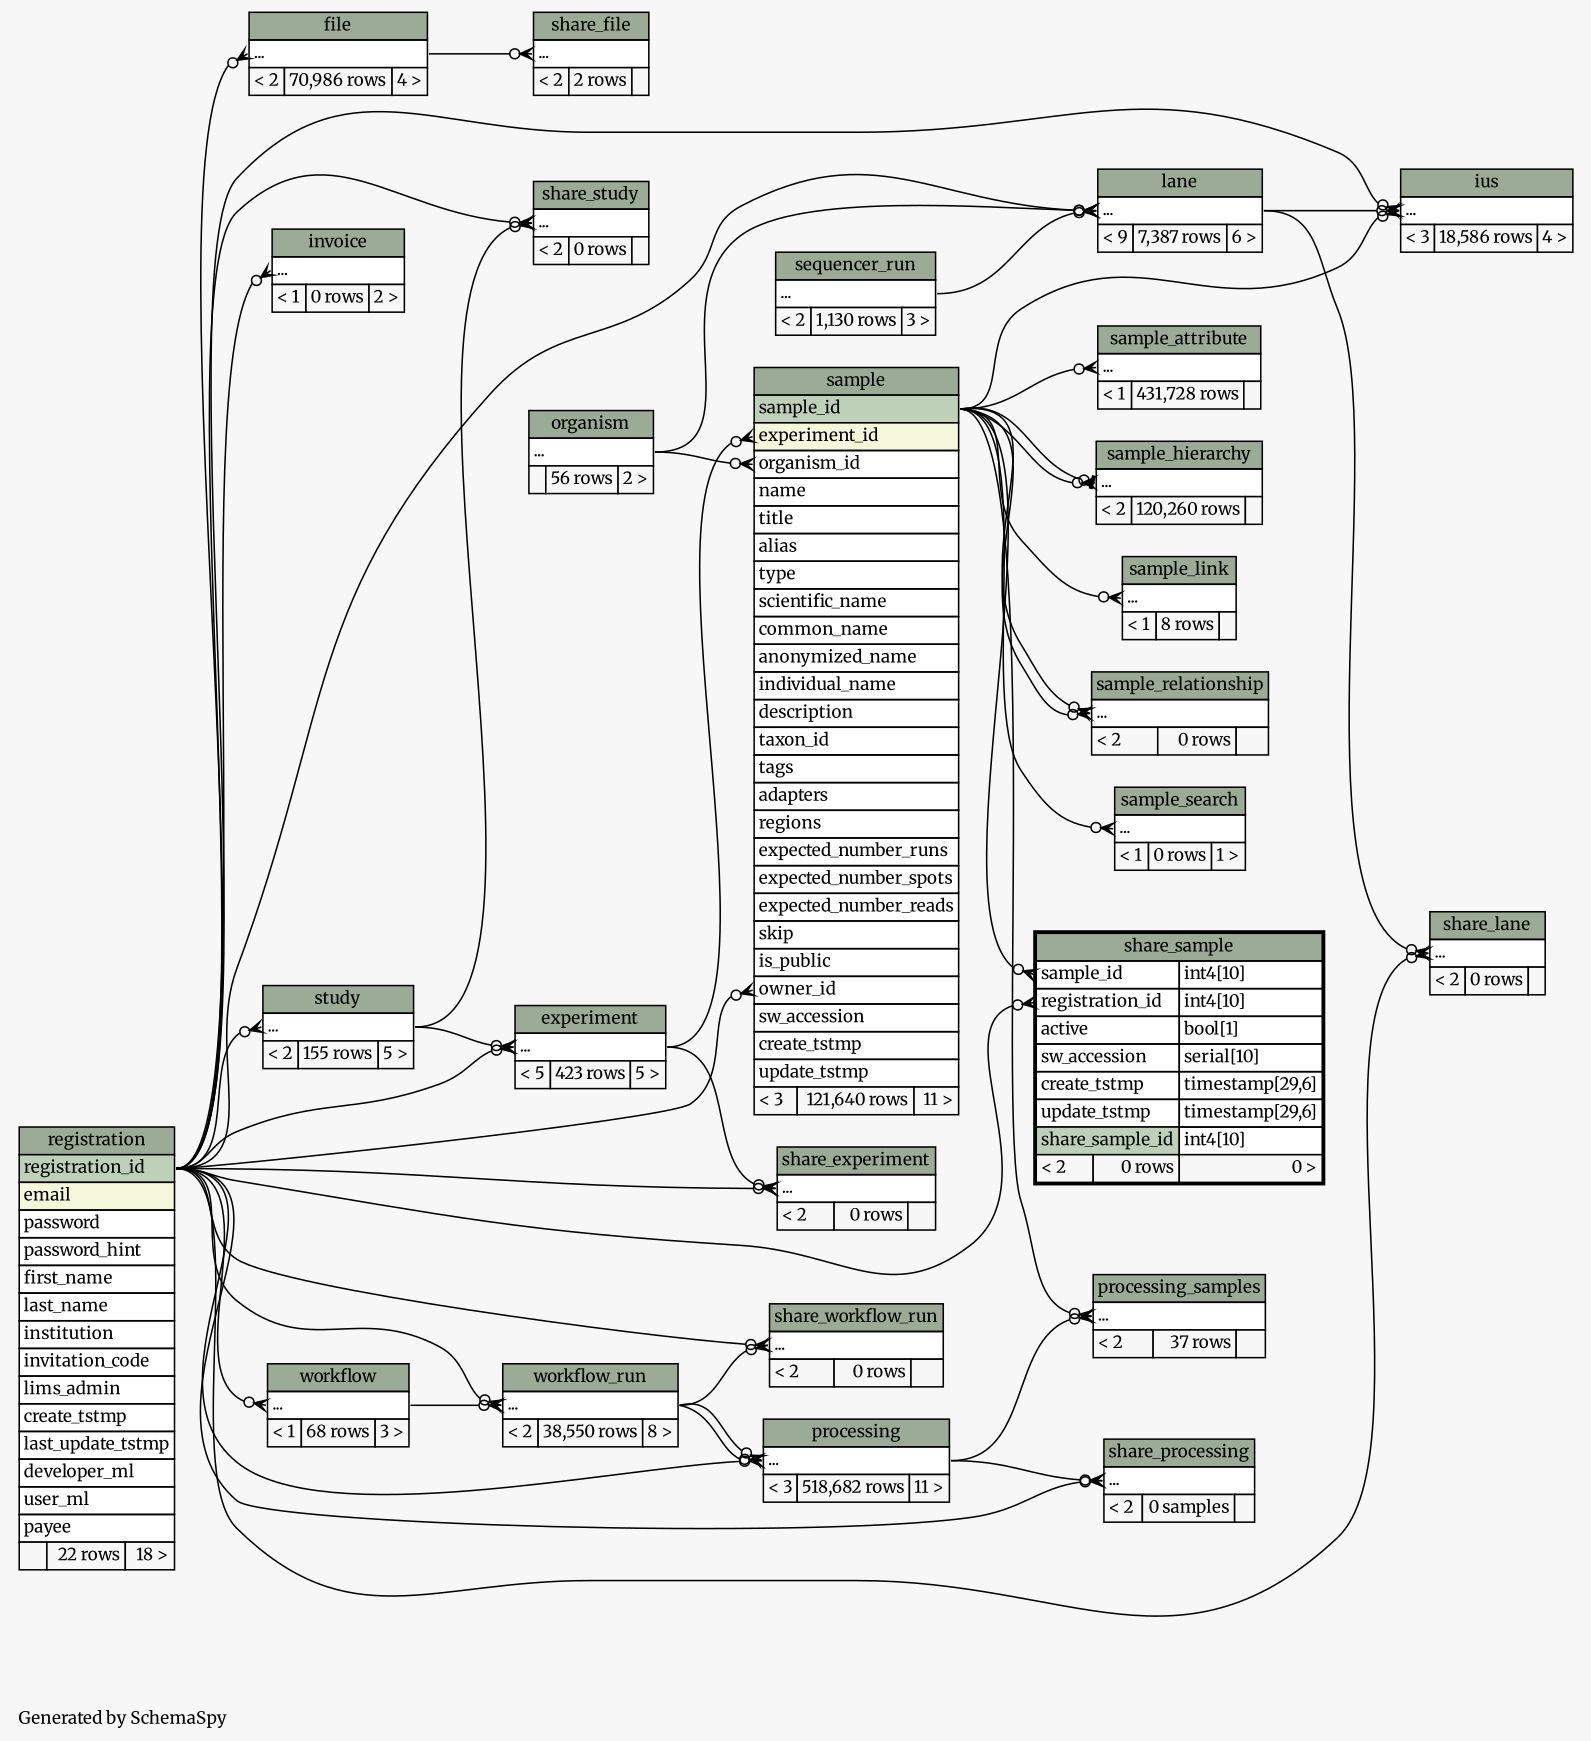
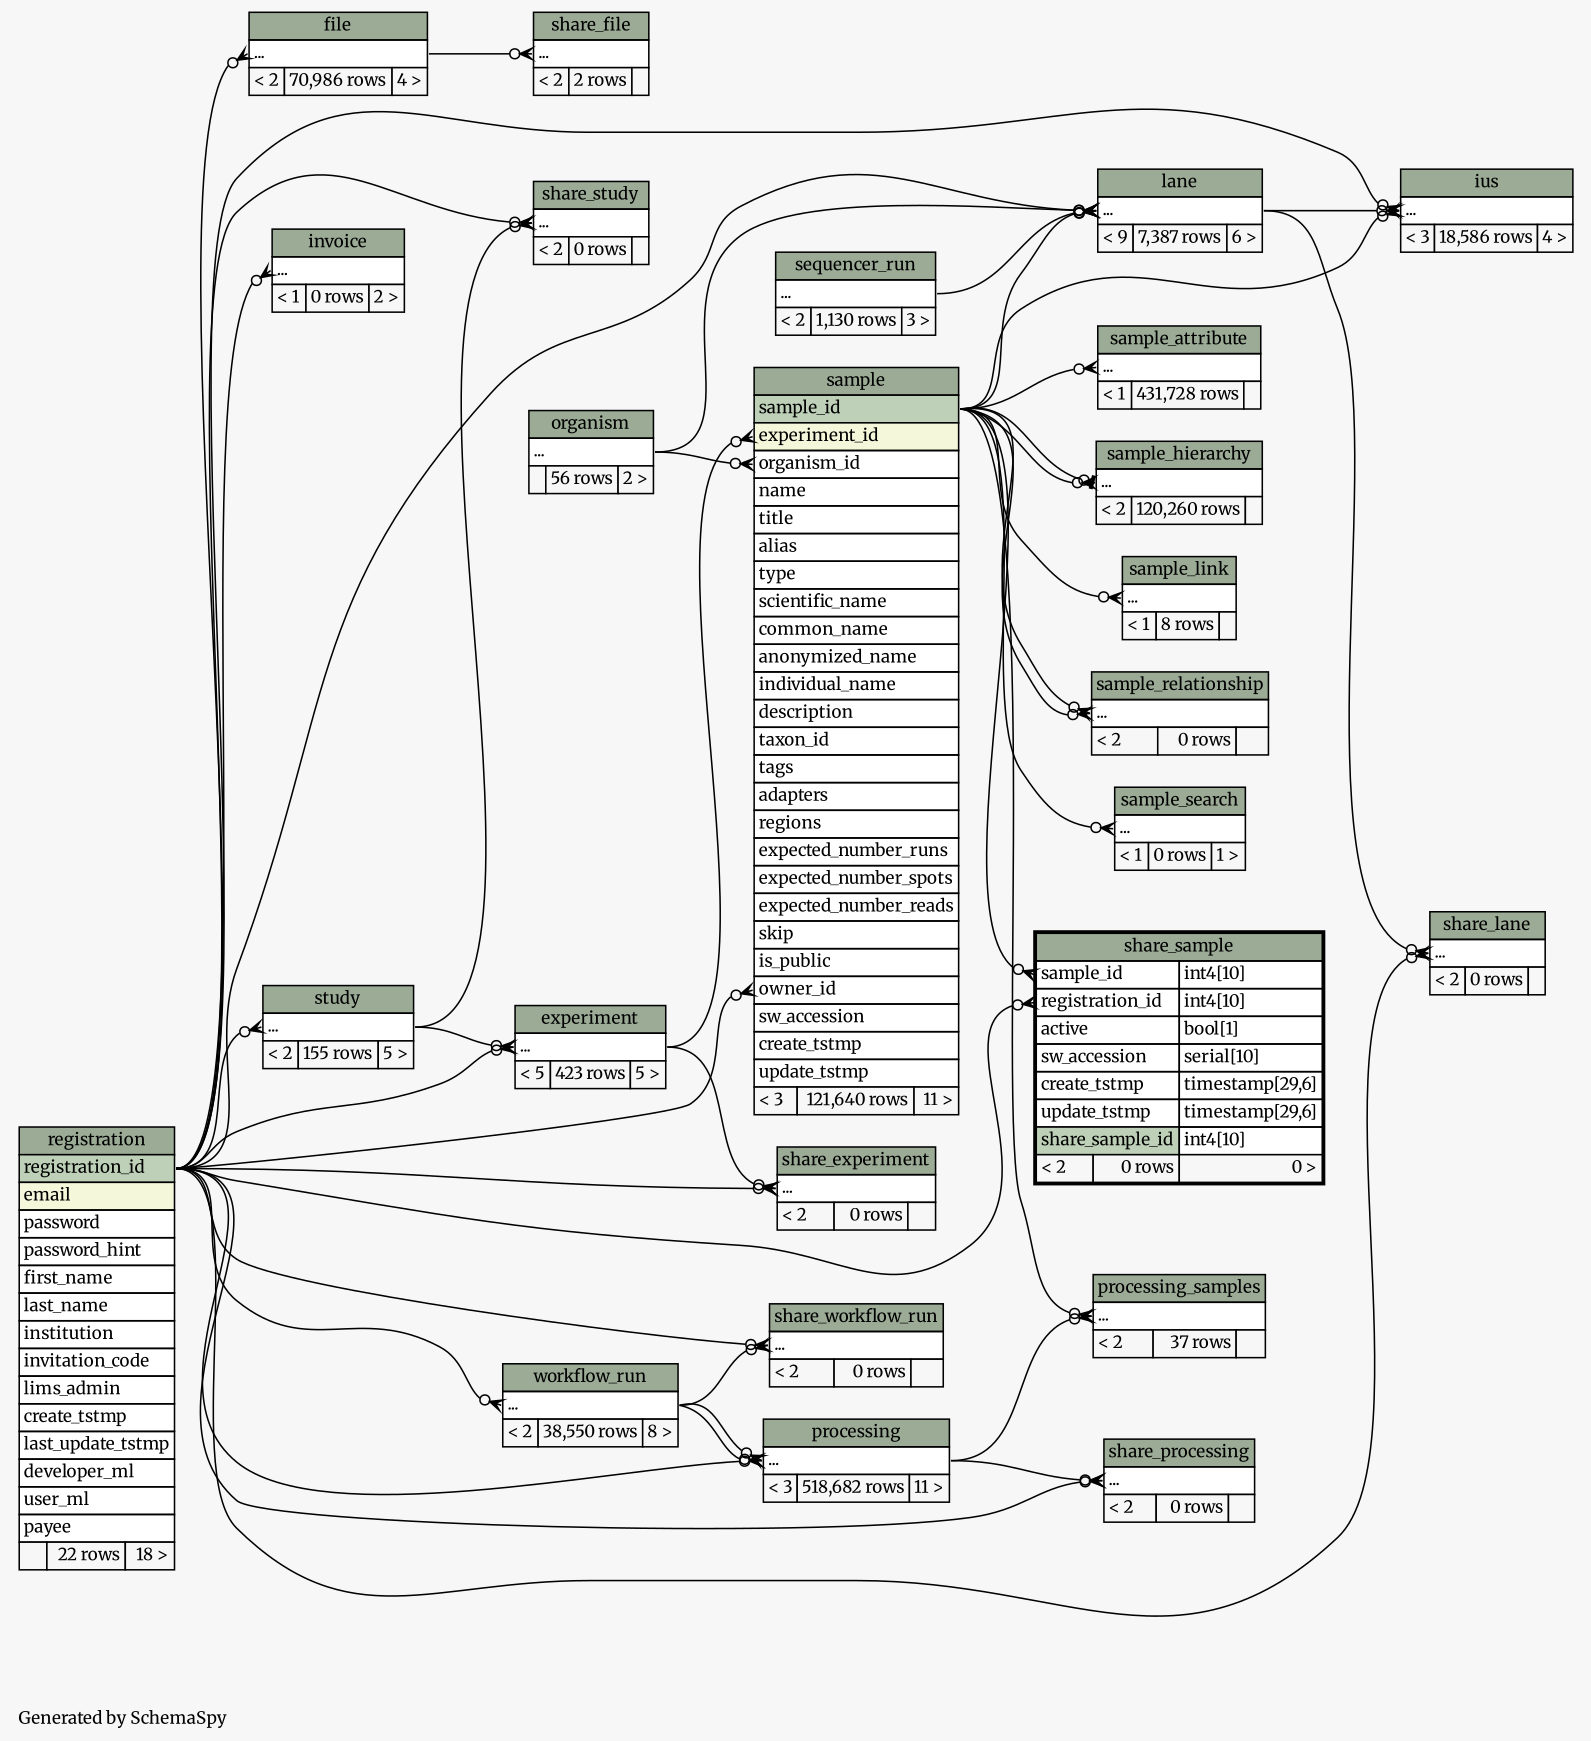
none -> (1005, 311)
(338, 1405) -> none
(1189, 1508) -> (1197, 1508)
